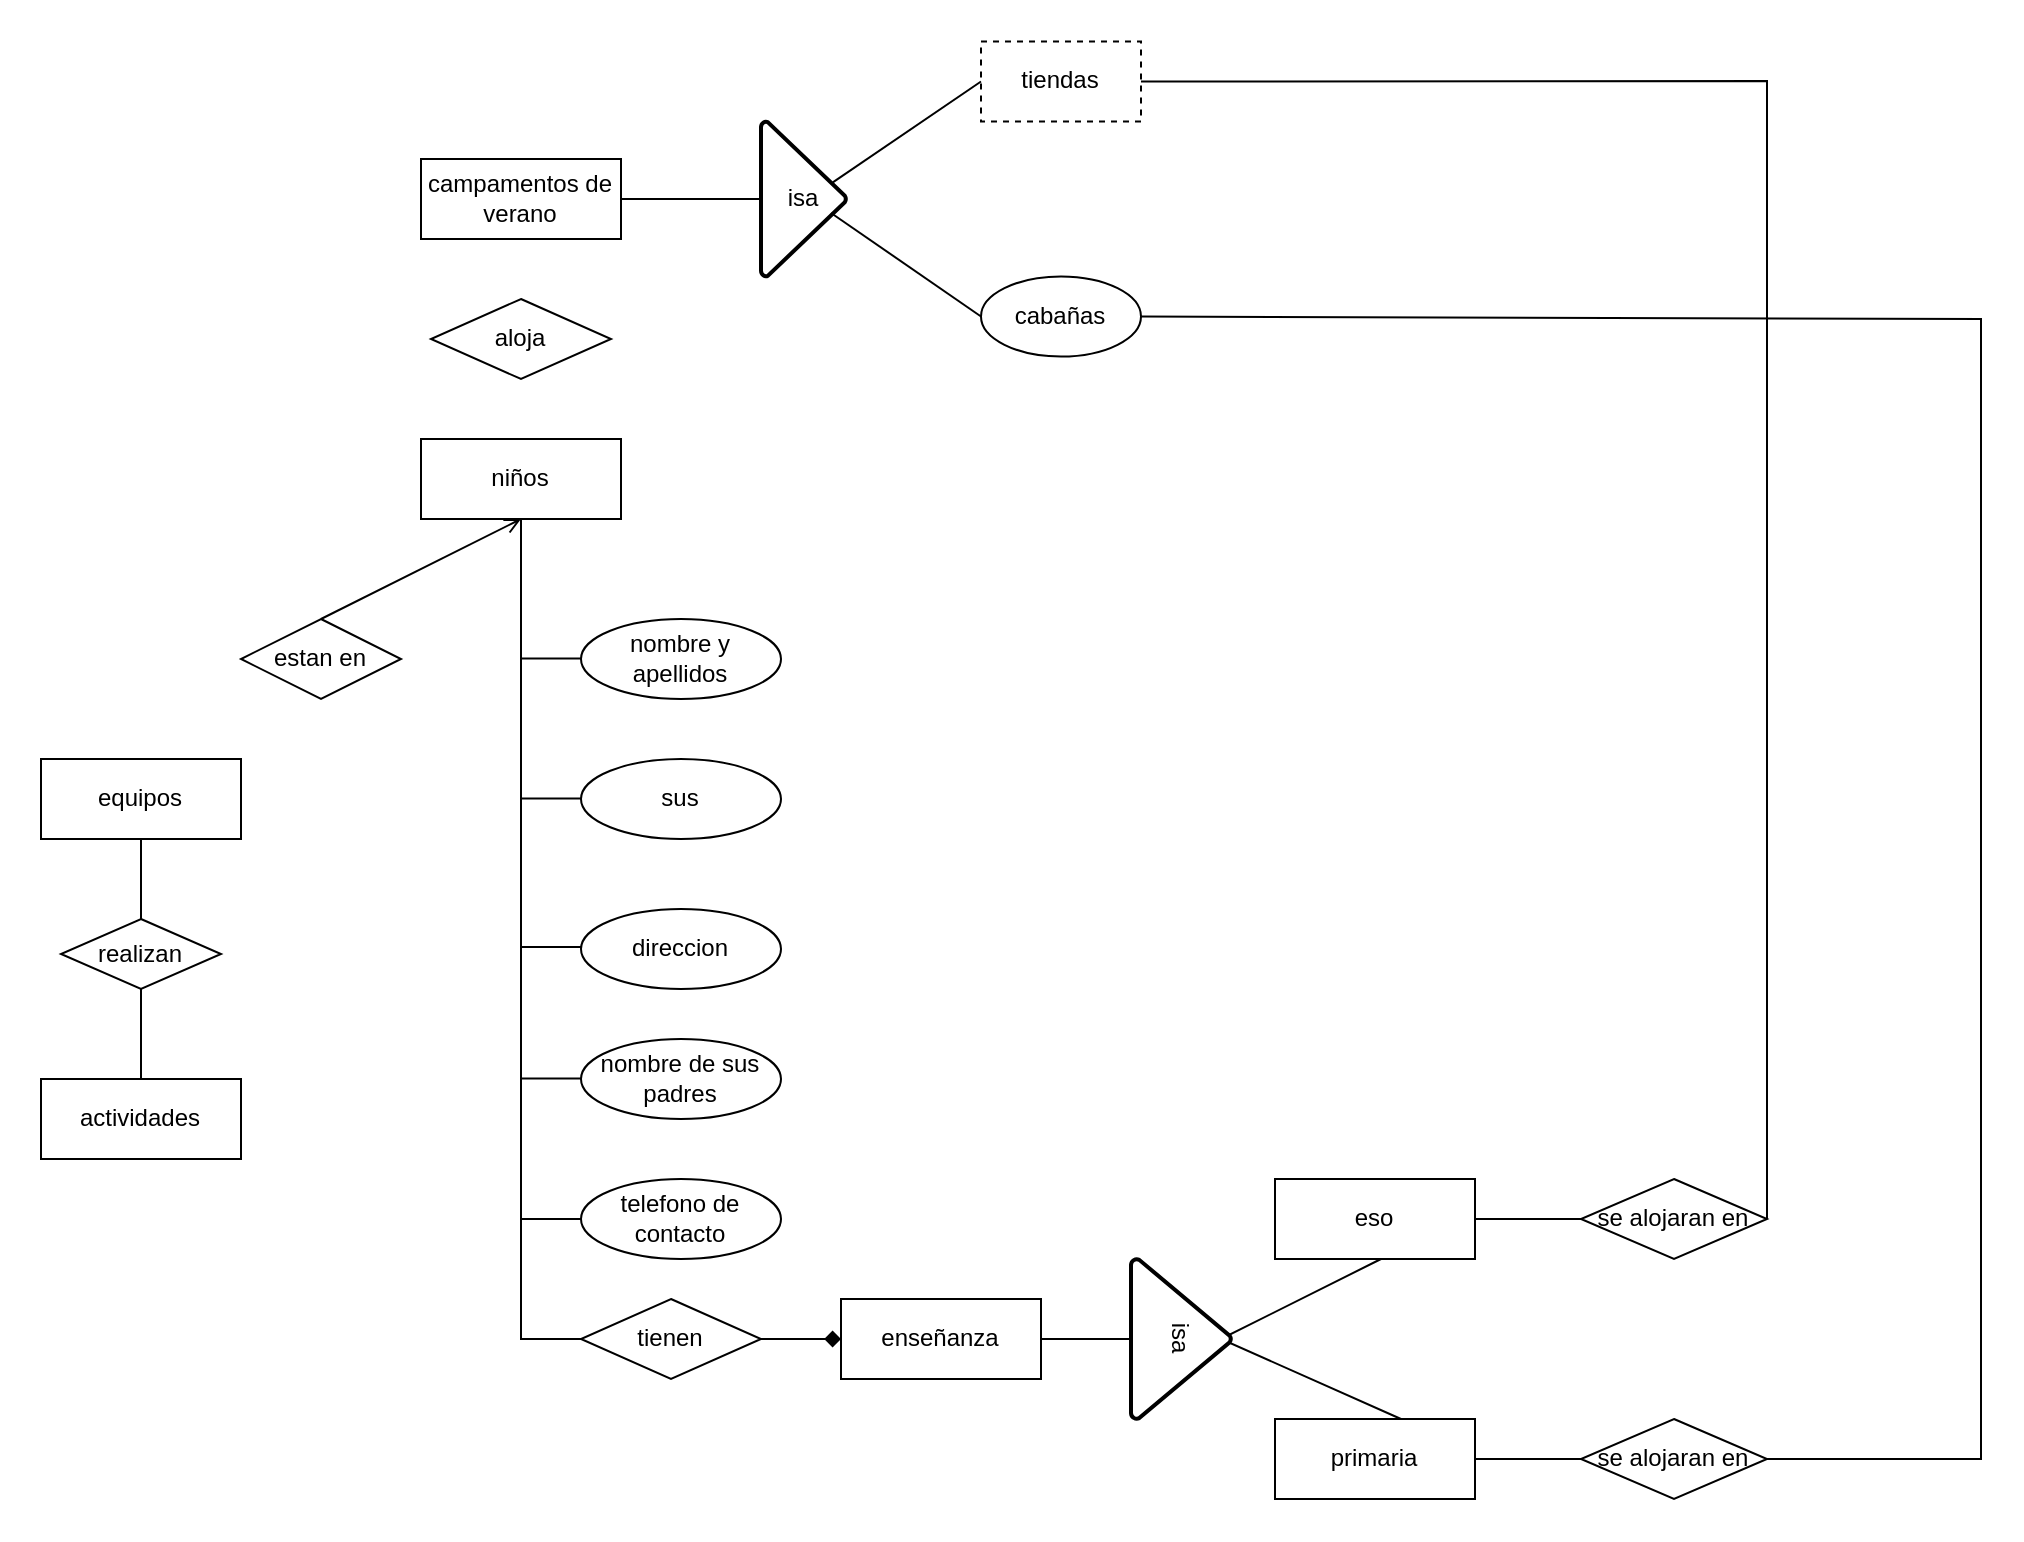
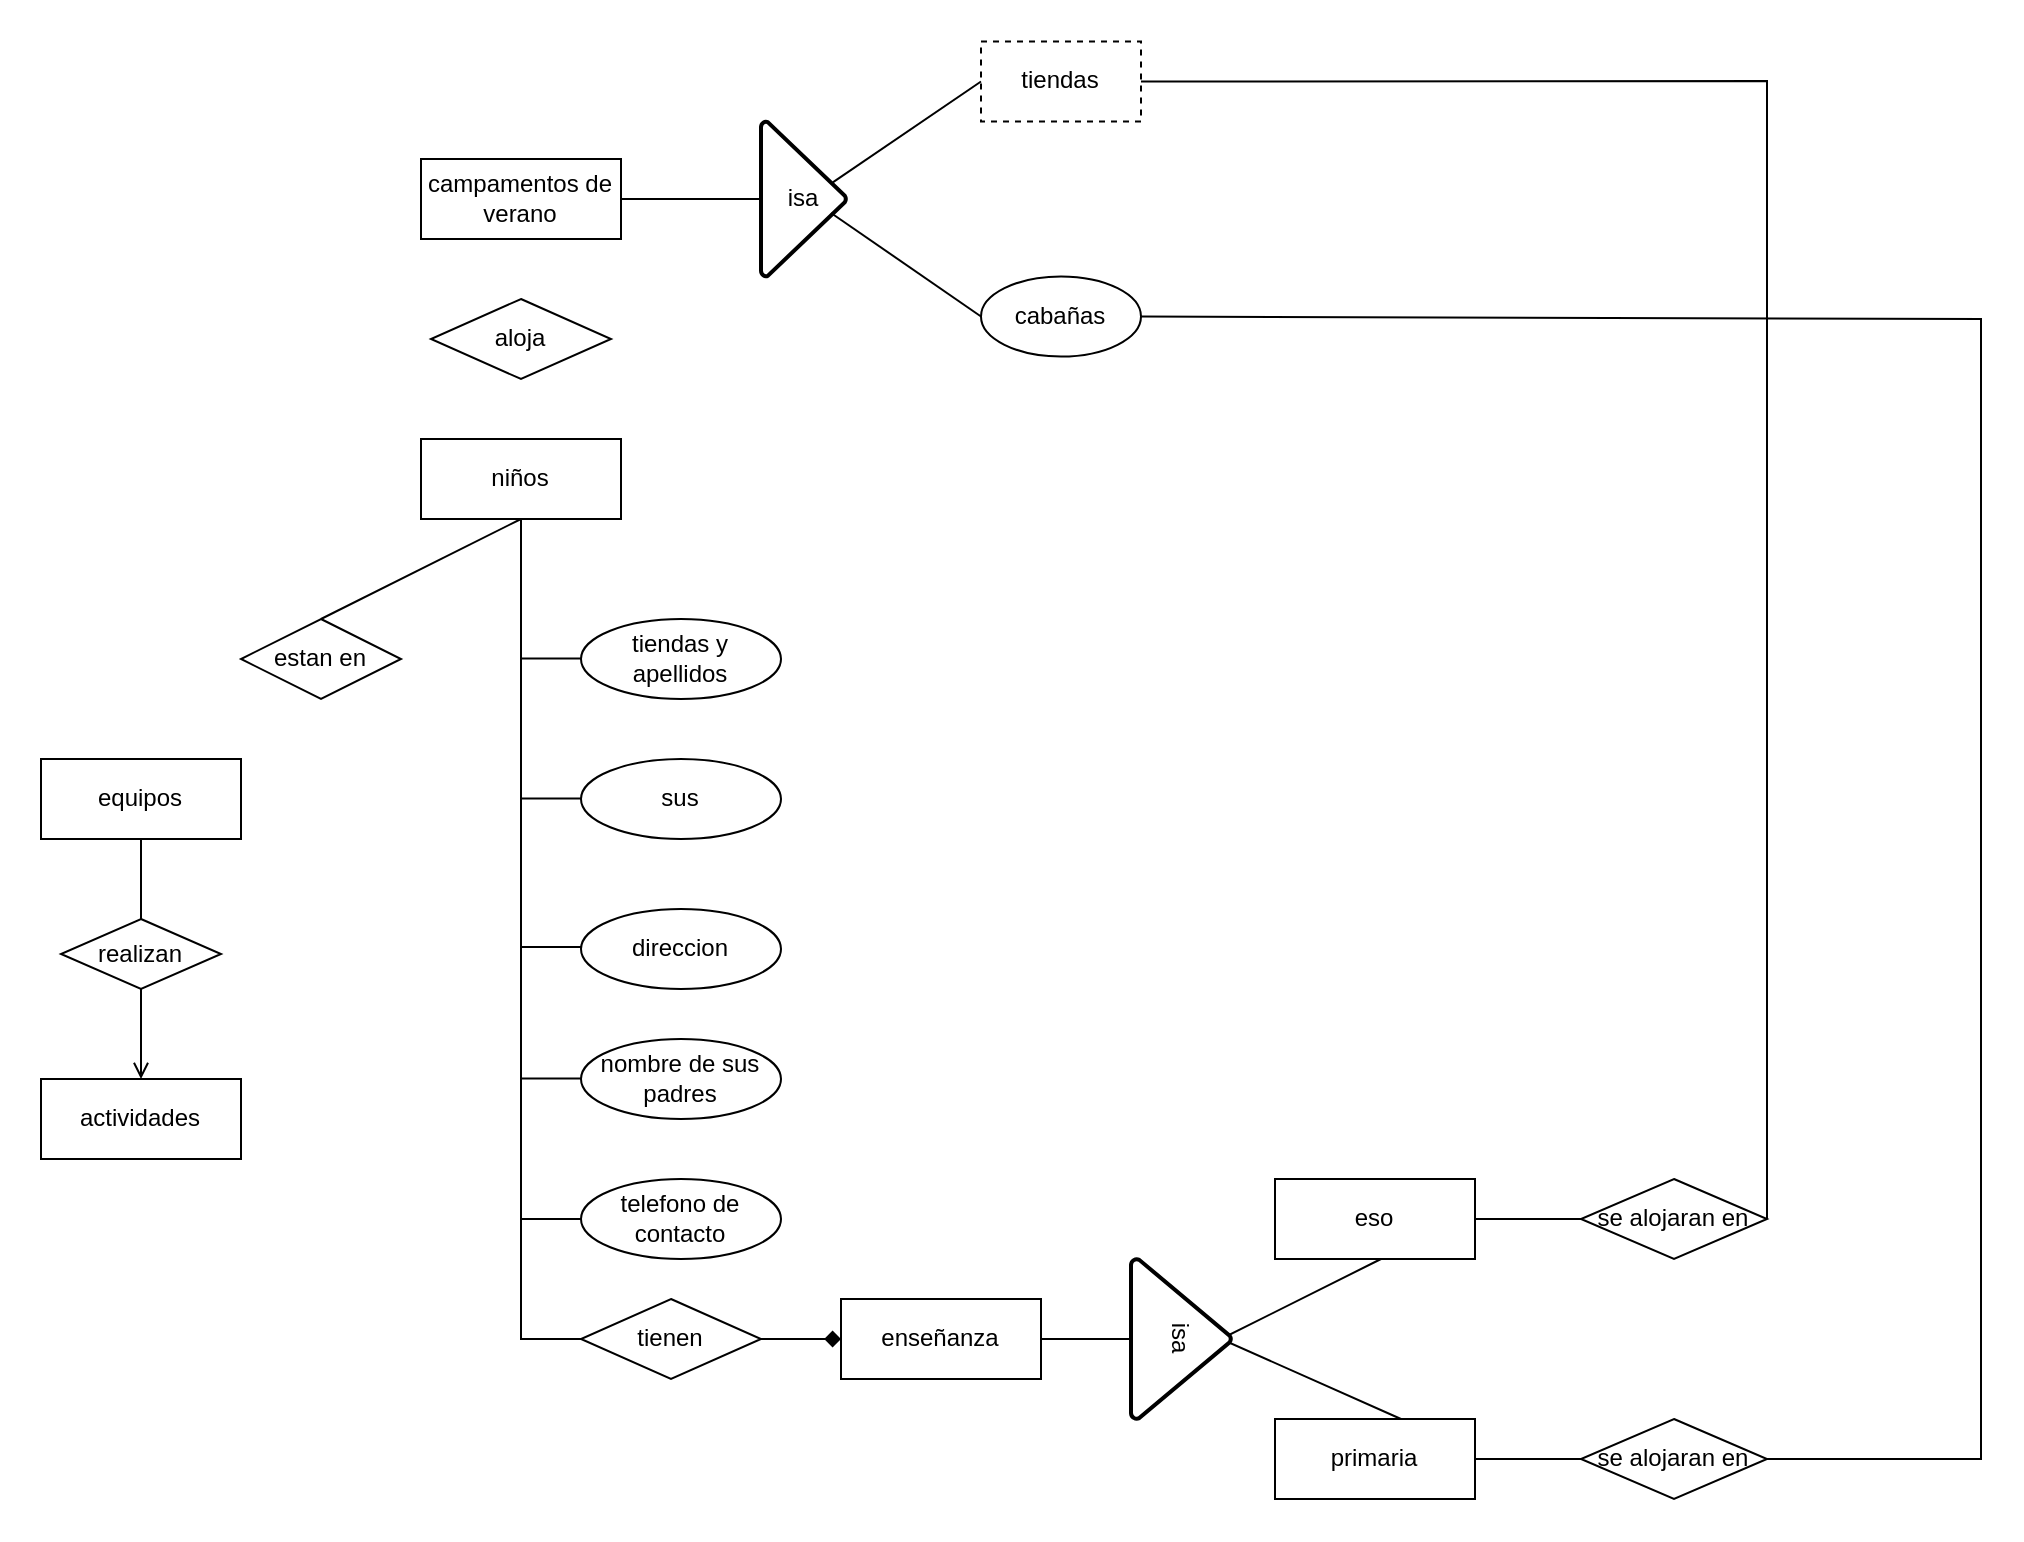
(513, 523) -> (515, 522)
(681, 659) -> (681, 659)
(141, 1072) -> (141, 1071)
